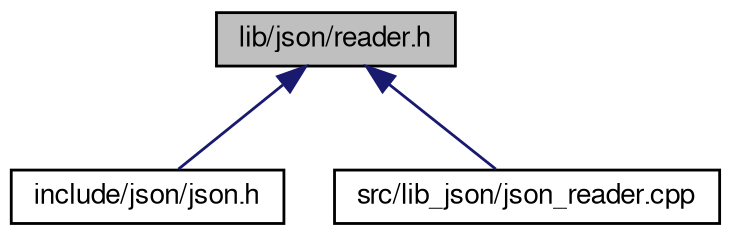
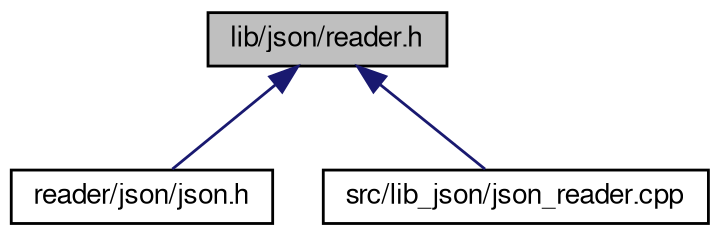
(148, 197) -> (142, 197)
